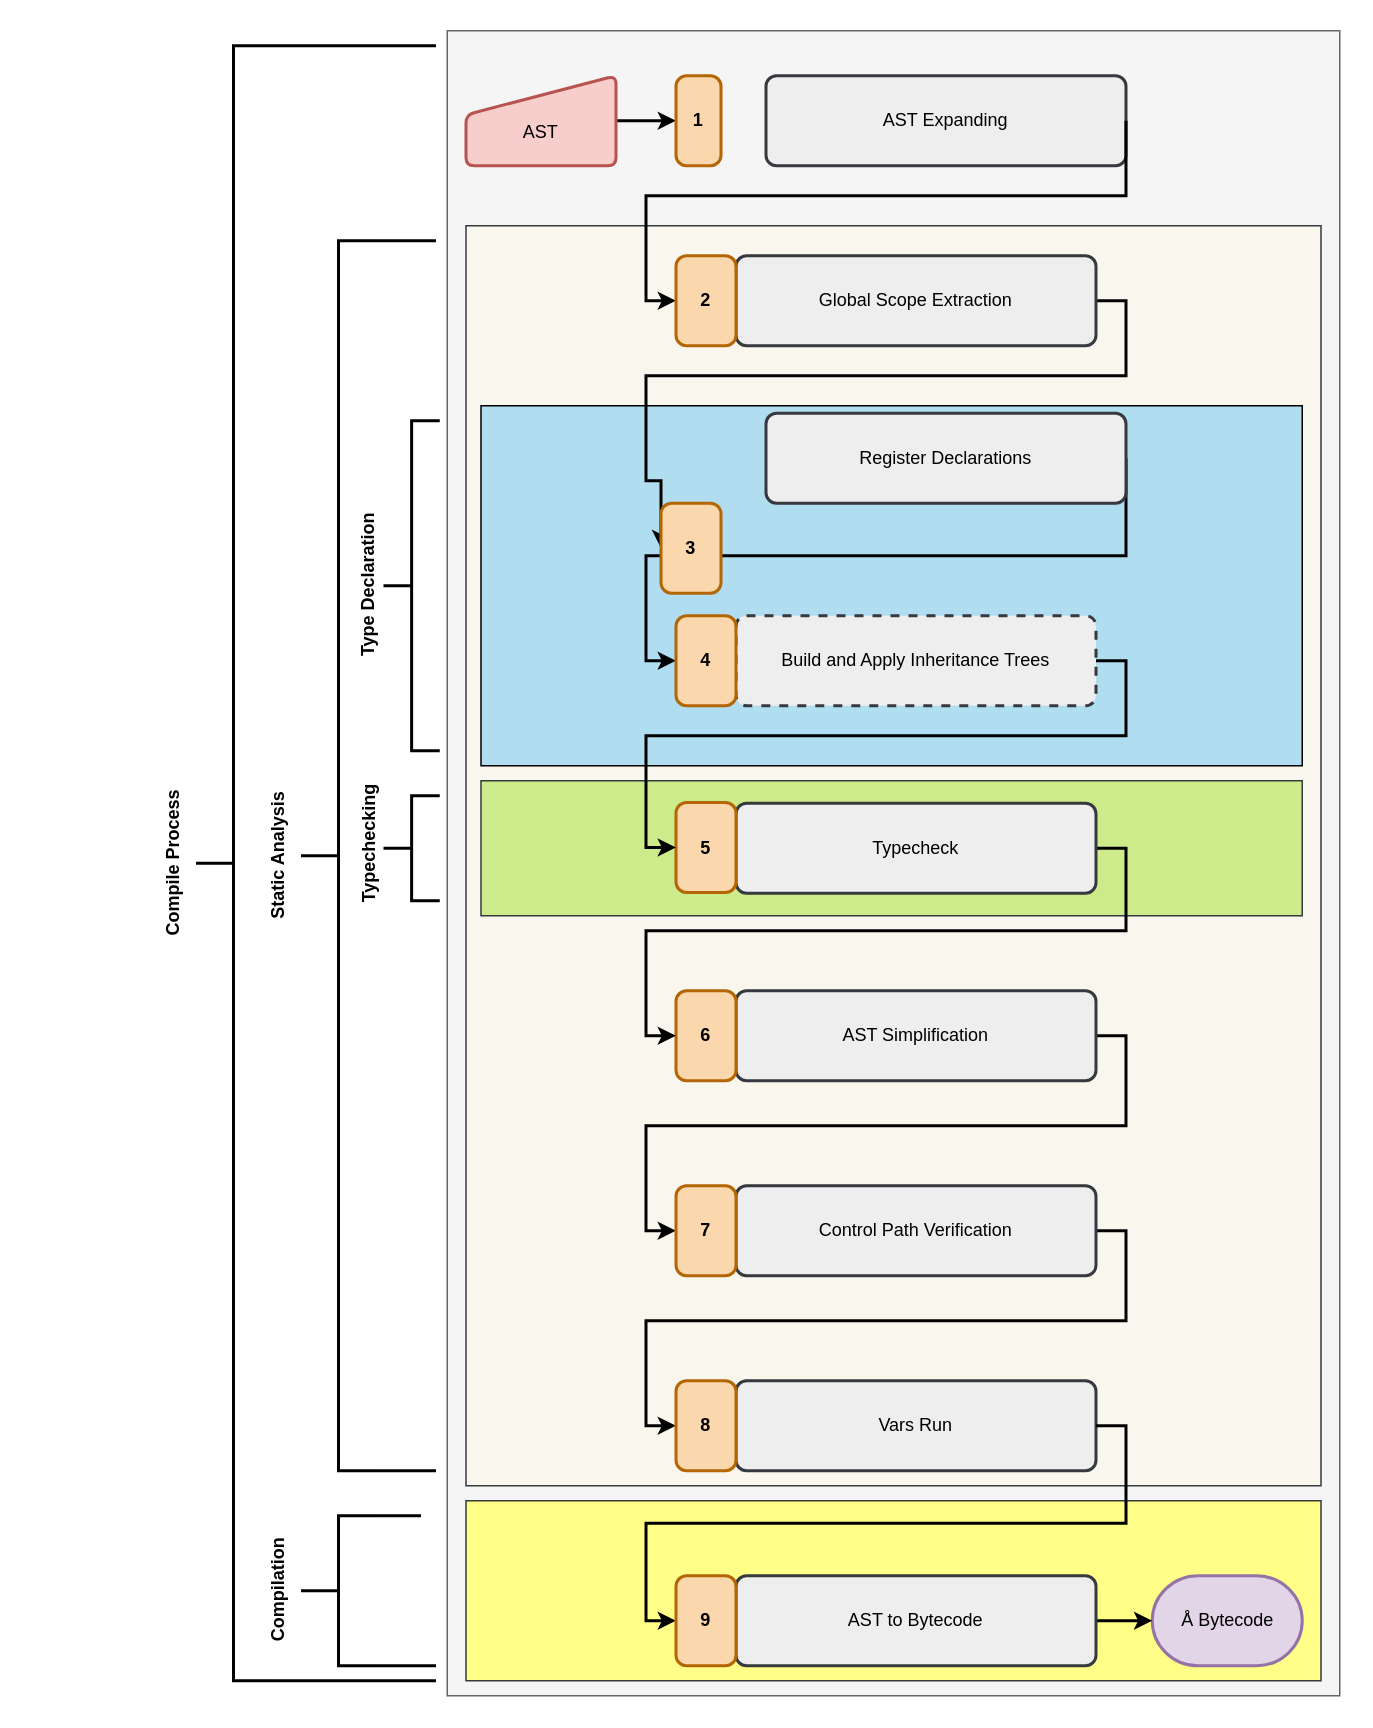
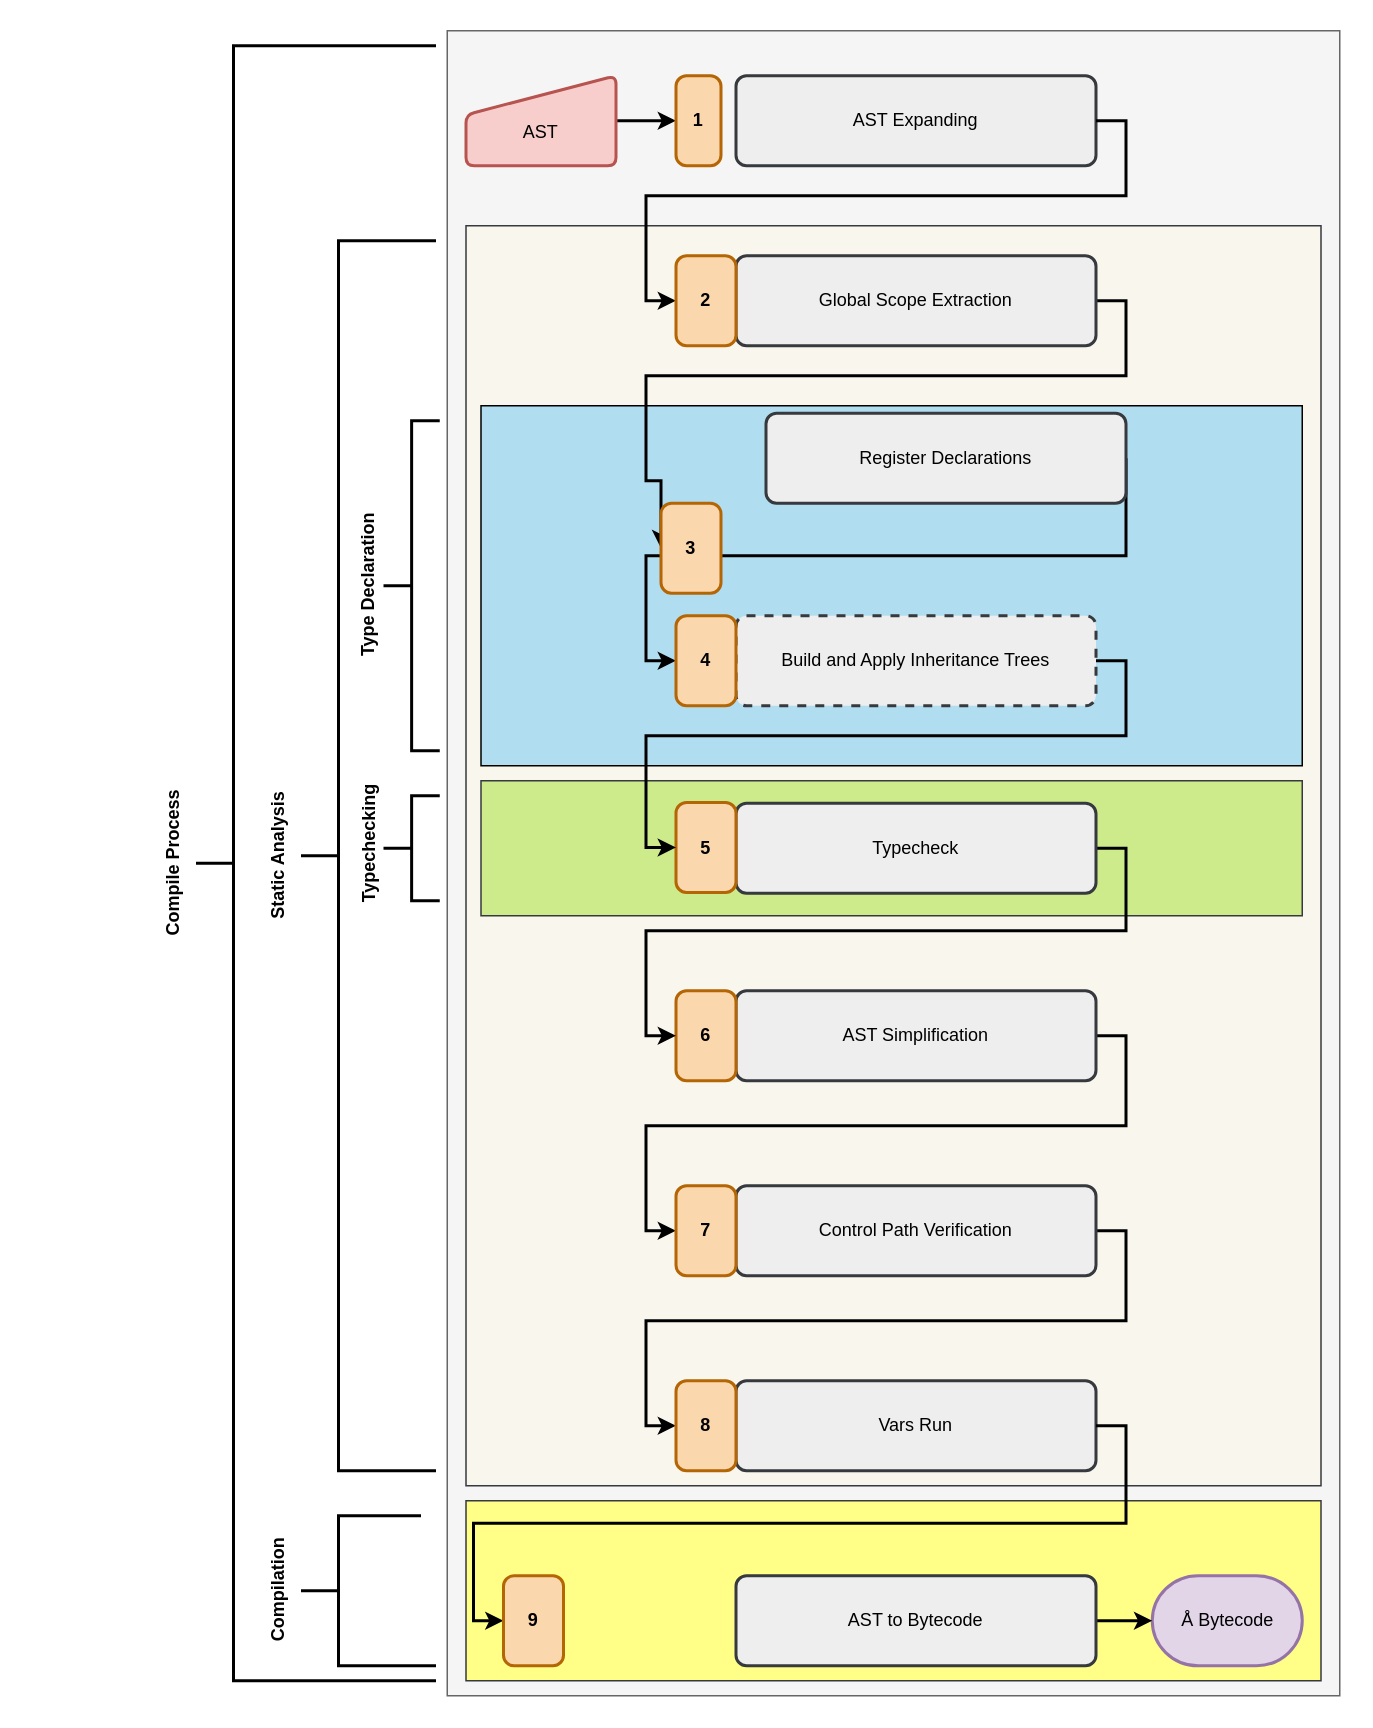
(946, 121) -> (916, 121)
(706, 1621) -> (533, 1621)
